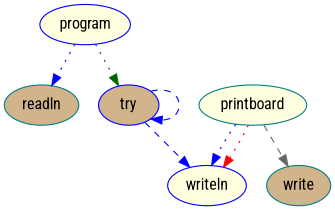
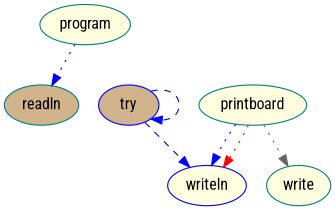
(85, 25) -> (85, 25)
(104, 60) -> none
(273, 141) -> (273, 141)
(299, 186) -> (299, 186)
